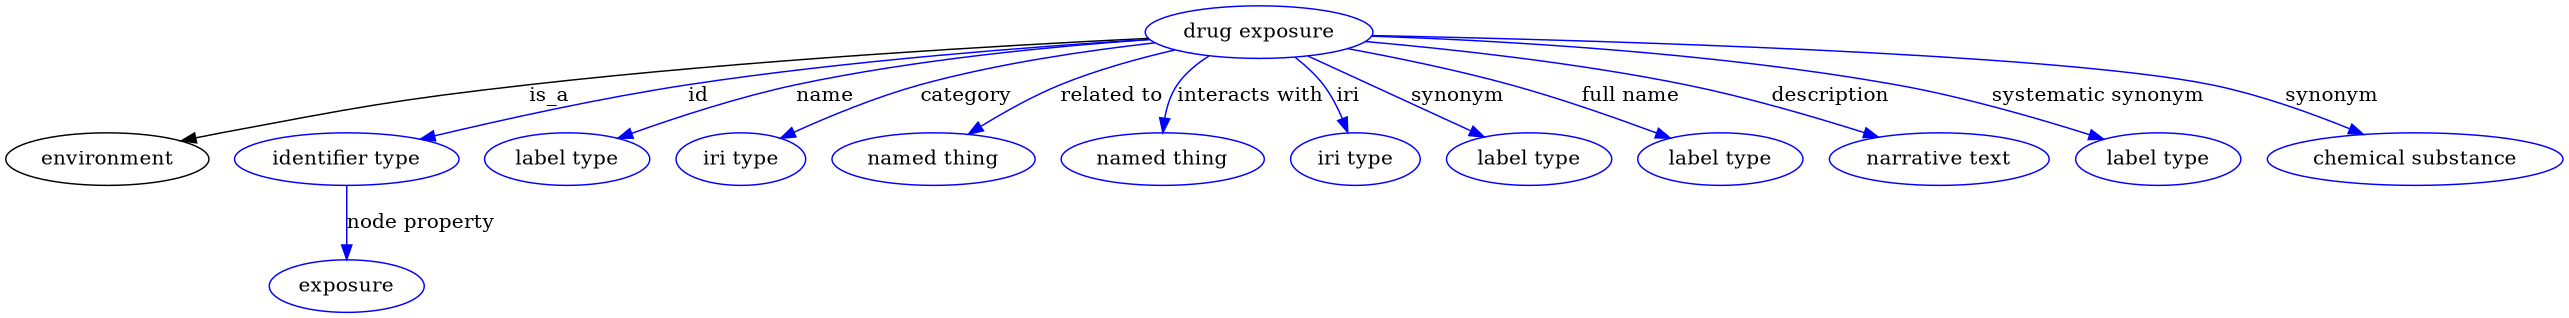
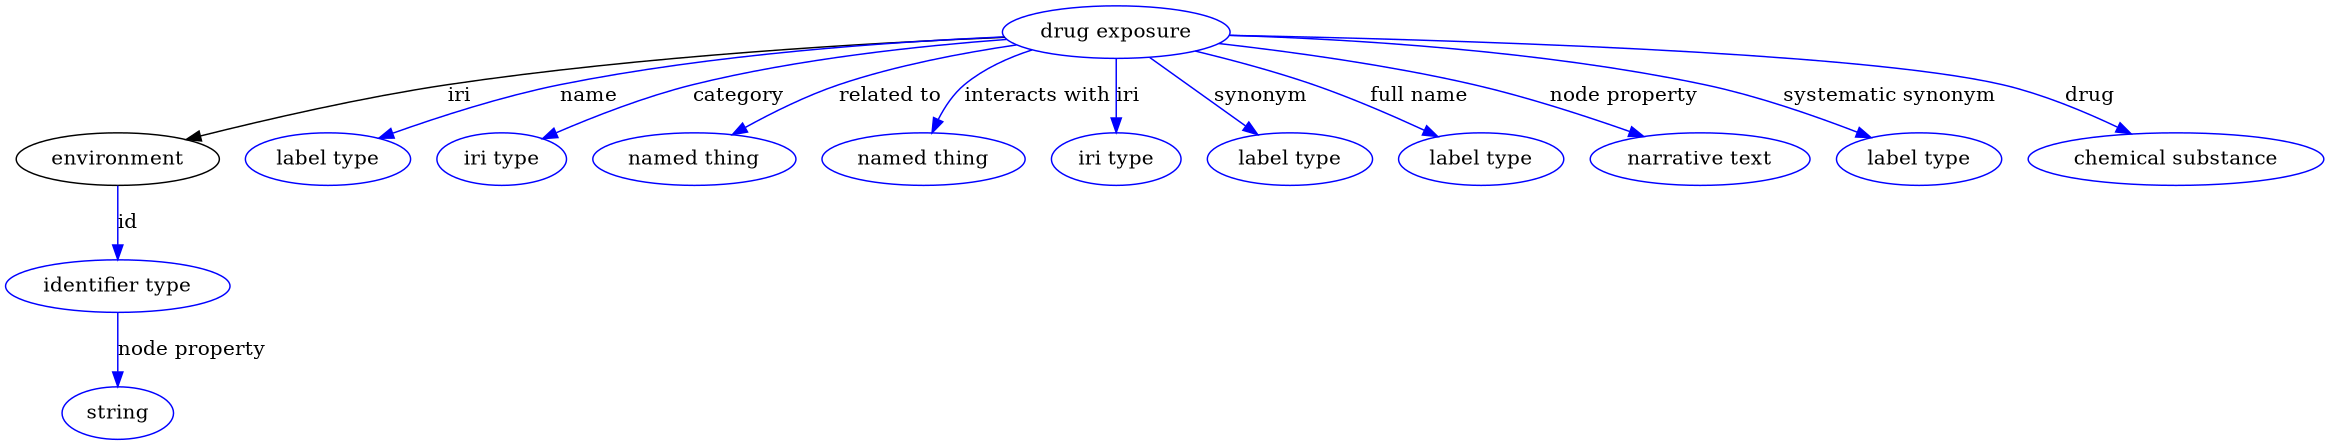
(790, 71) -> (118, 215)
(550, 96) -> (459, 96)
(1830, 96) -> (1624, 96)
(2332, 96) -> (2090, 96)
(347, 286) -> (118, 413)
